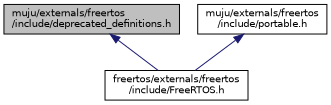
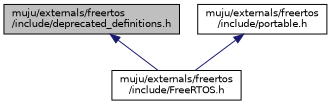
(177, 85) -> (177, 85)
